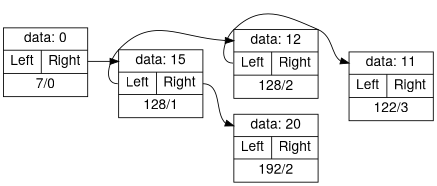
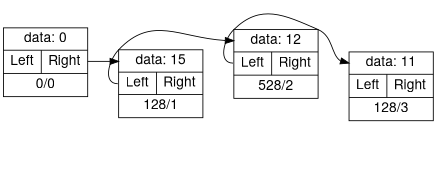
(46, 84) -> (46, 84)
(276, 86) -> (276, 86)
(391, 108) -> (391, 108)
(276, 148) -> none
